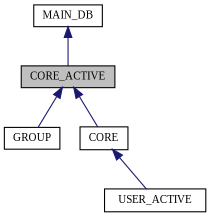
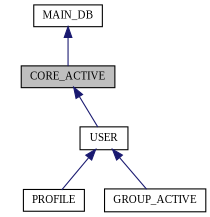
(32, 138) -> none
(104, 138) -> (104, 138)
none -> (54, 200)
(155, 200) -> (155, 200)
